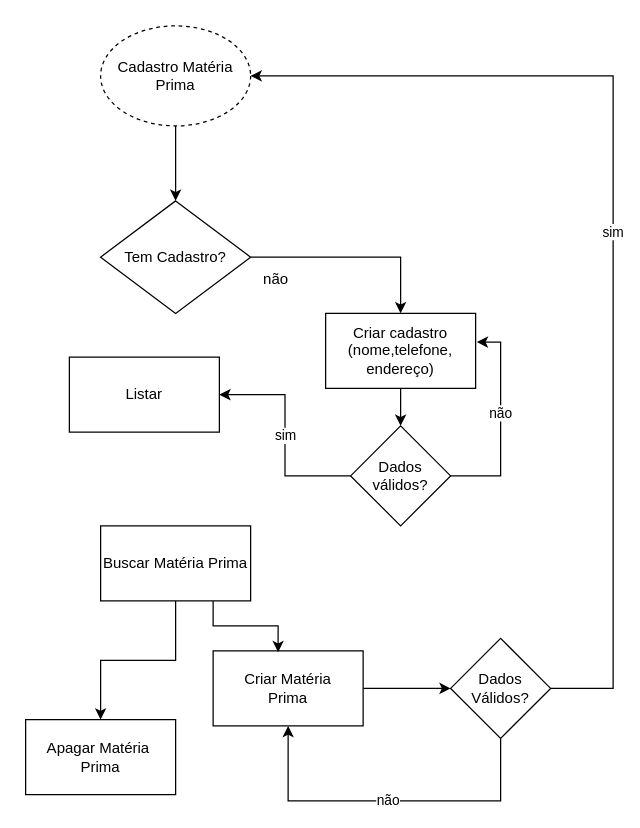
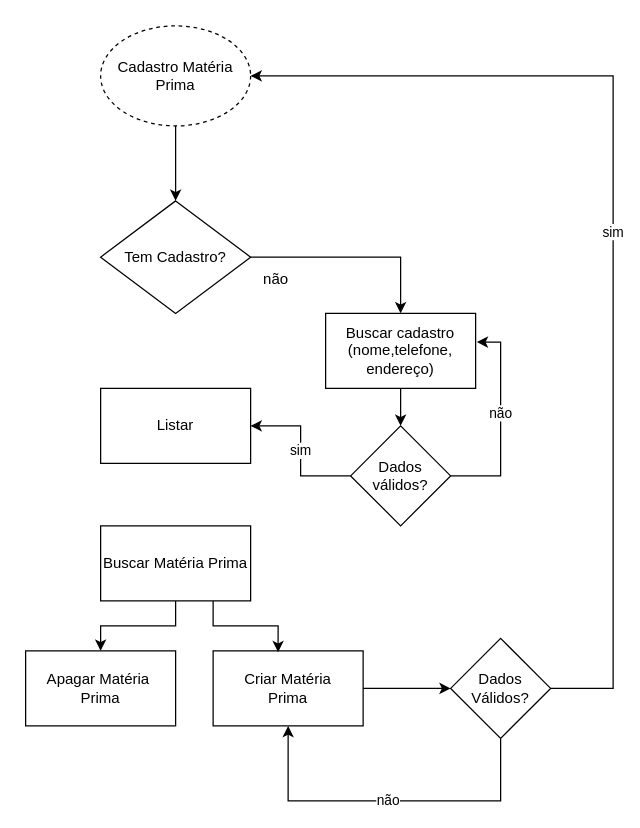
(401, 351) -> (401, 351)
(144, 394) -> (176, 426)
(101, 757) -> (101, 688)
